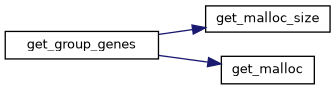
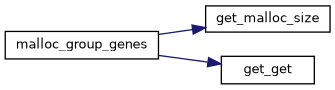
(82, 45) -> (82, 45)
(268, 70) -> (268, 70)
